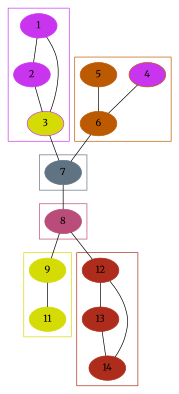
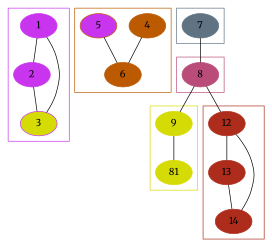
(98, 75) -> (98, 26)
(147, 75) -> (147, 26)
(54, 148) -> none
(81, 148) -> none
(48, 319) -> (174, 173)
